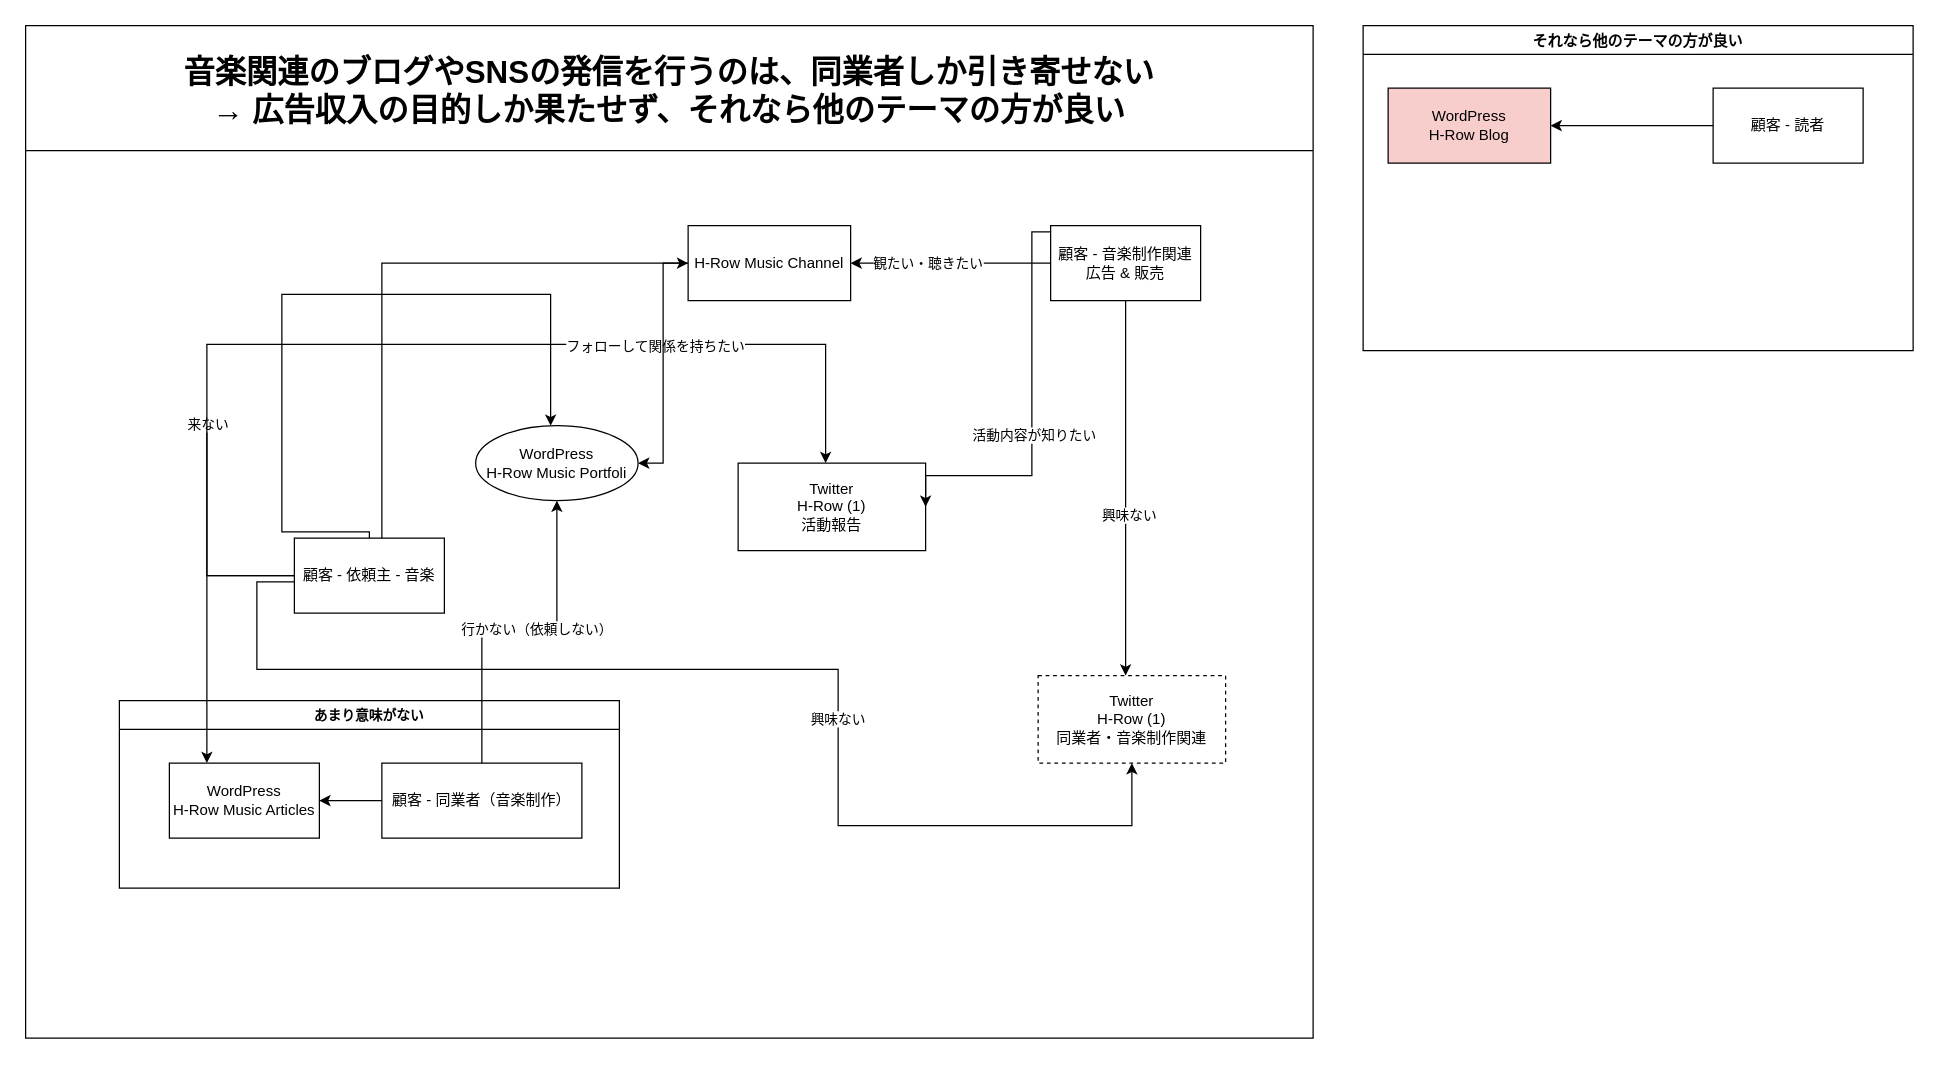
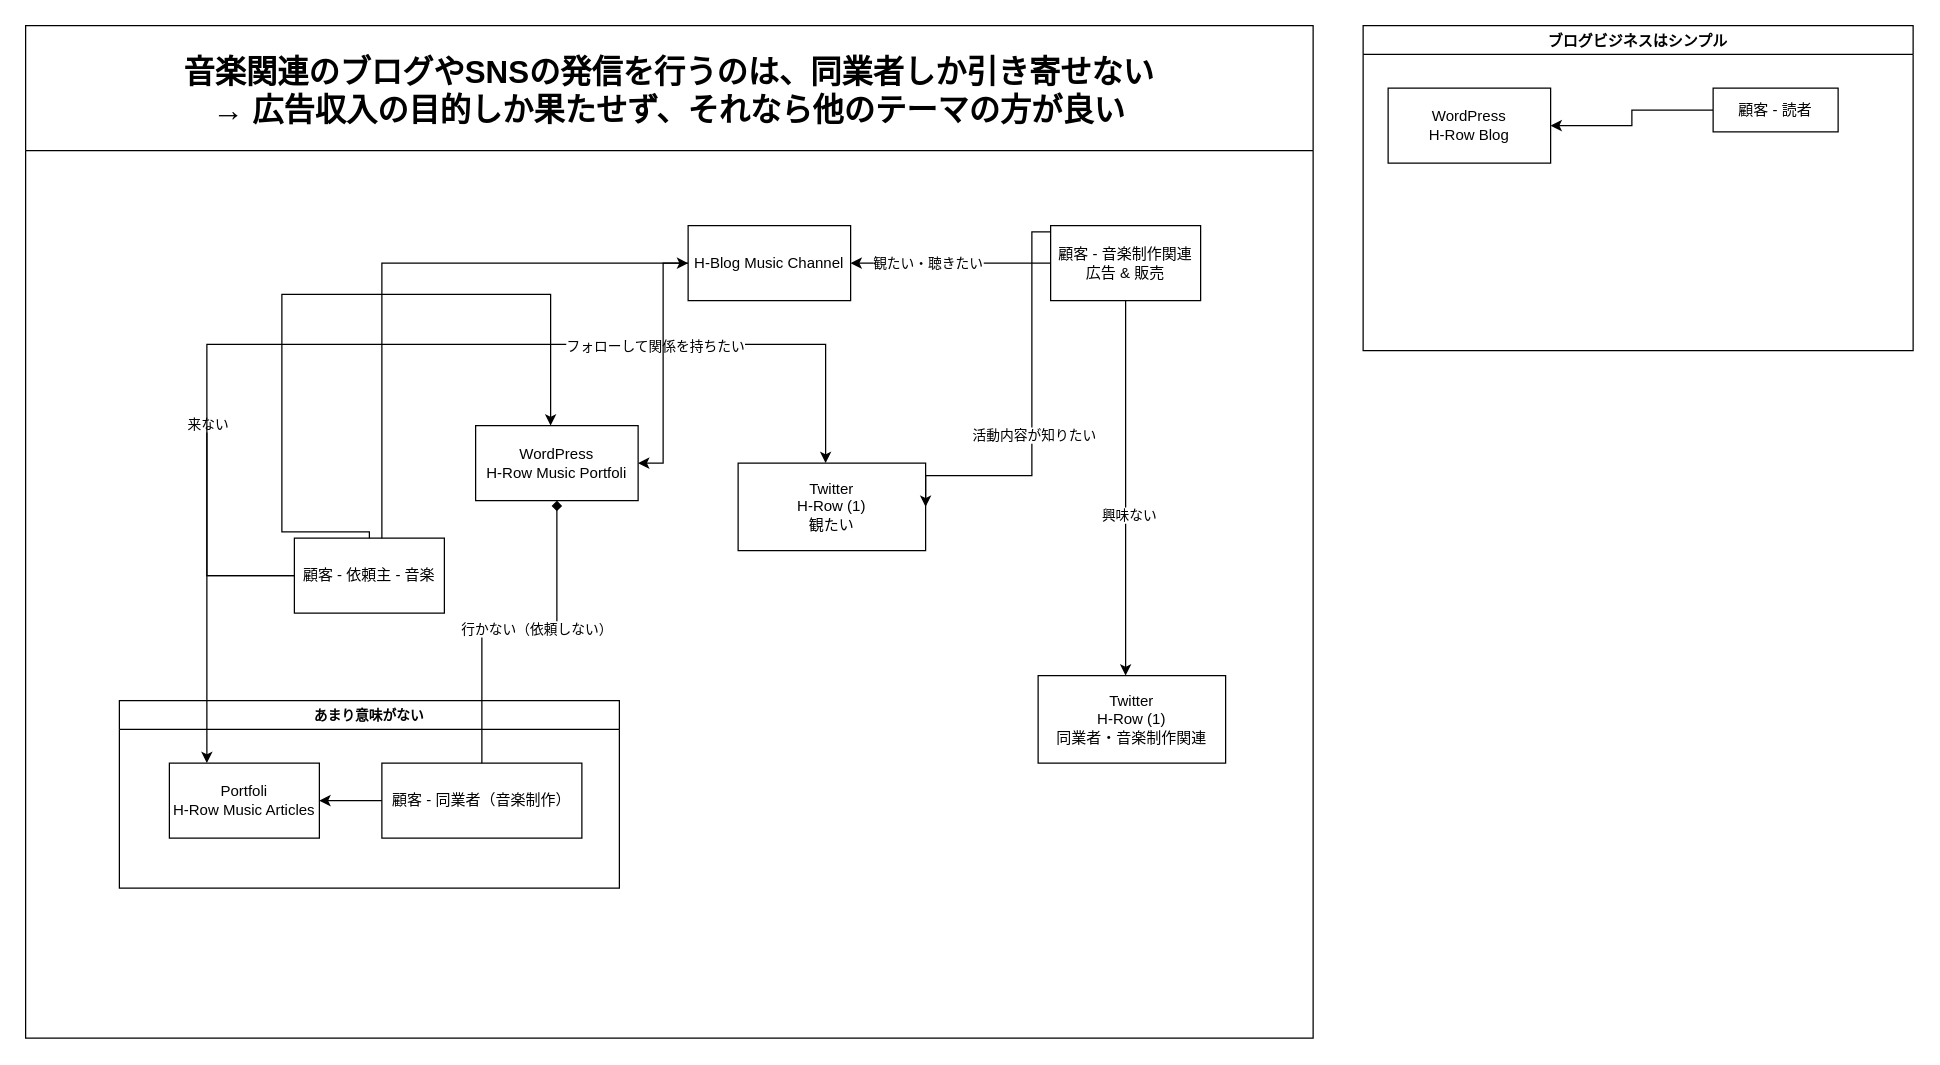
(1638, 41) -> (1638, 41)
(1469, 126) -> (1469, 126)
(1788, 126) -> (1776, 110)
(769, 263) -> (769, 263)
(557, 463) -> (557, 463)
(832, 507) -> (832, 507)
(557, 511) -> (557, 511)
(737, 669) -> none
(1132, 719) -> (1132, 719)
(244, 801) -> (244, 801)
